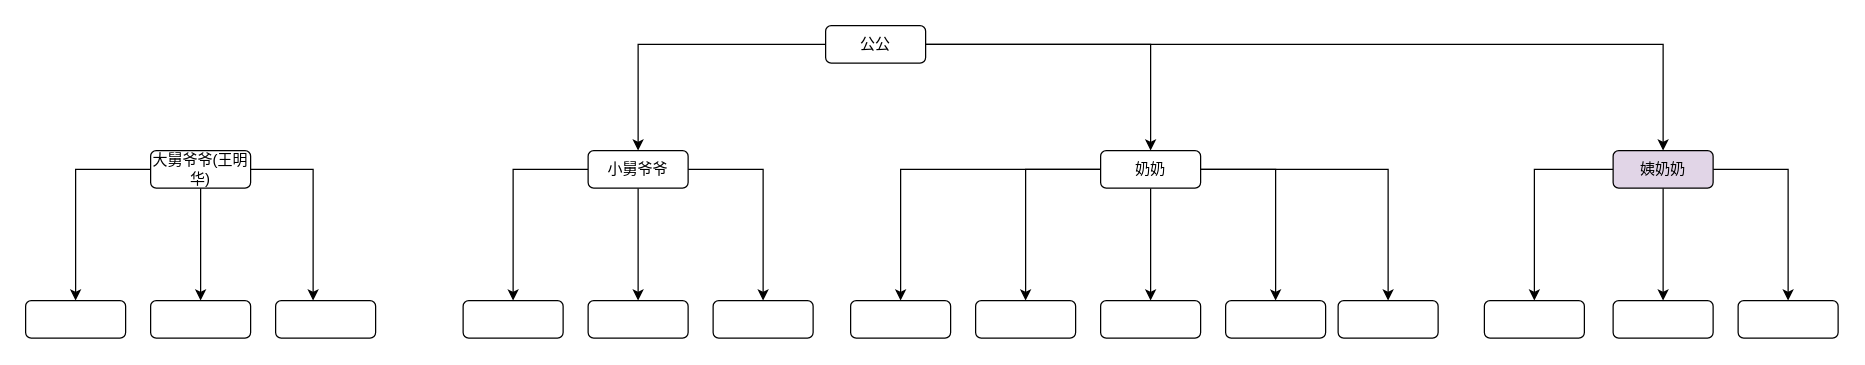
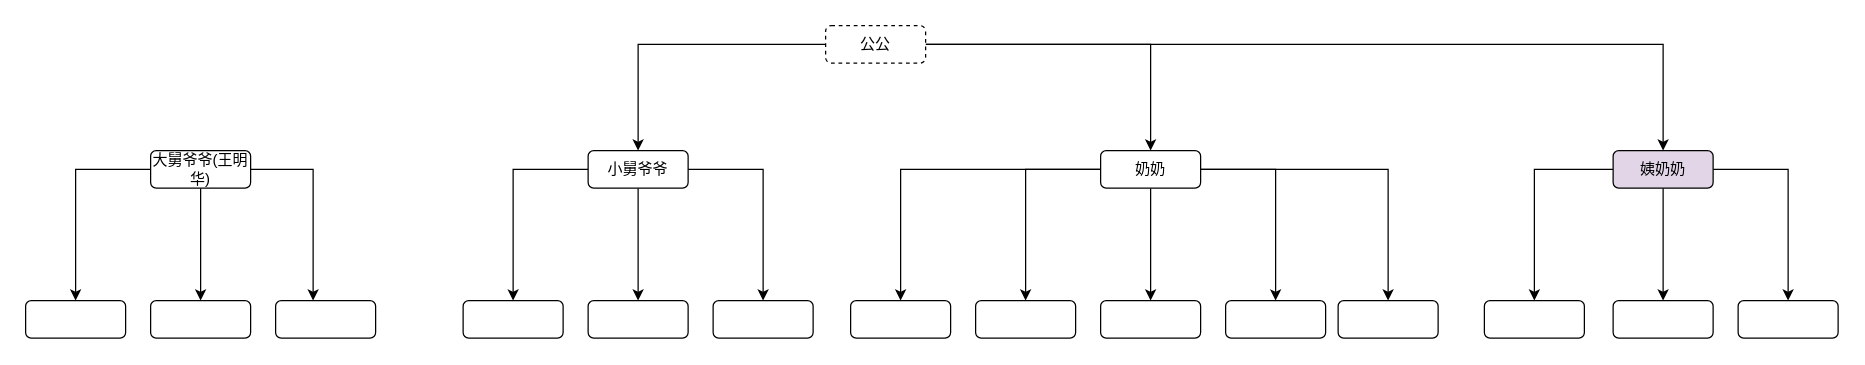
(876, 44) -> (876, 44)
